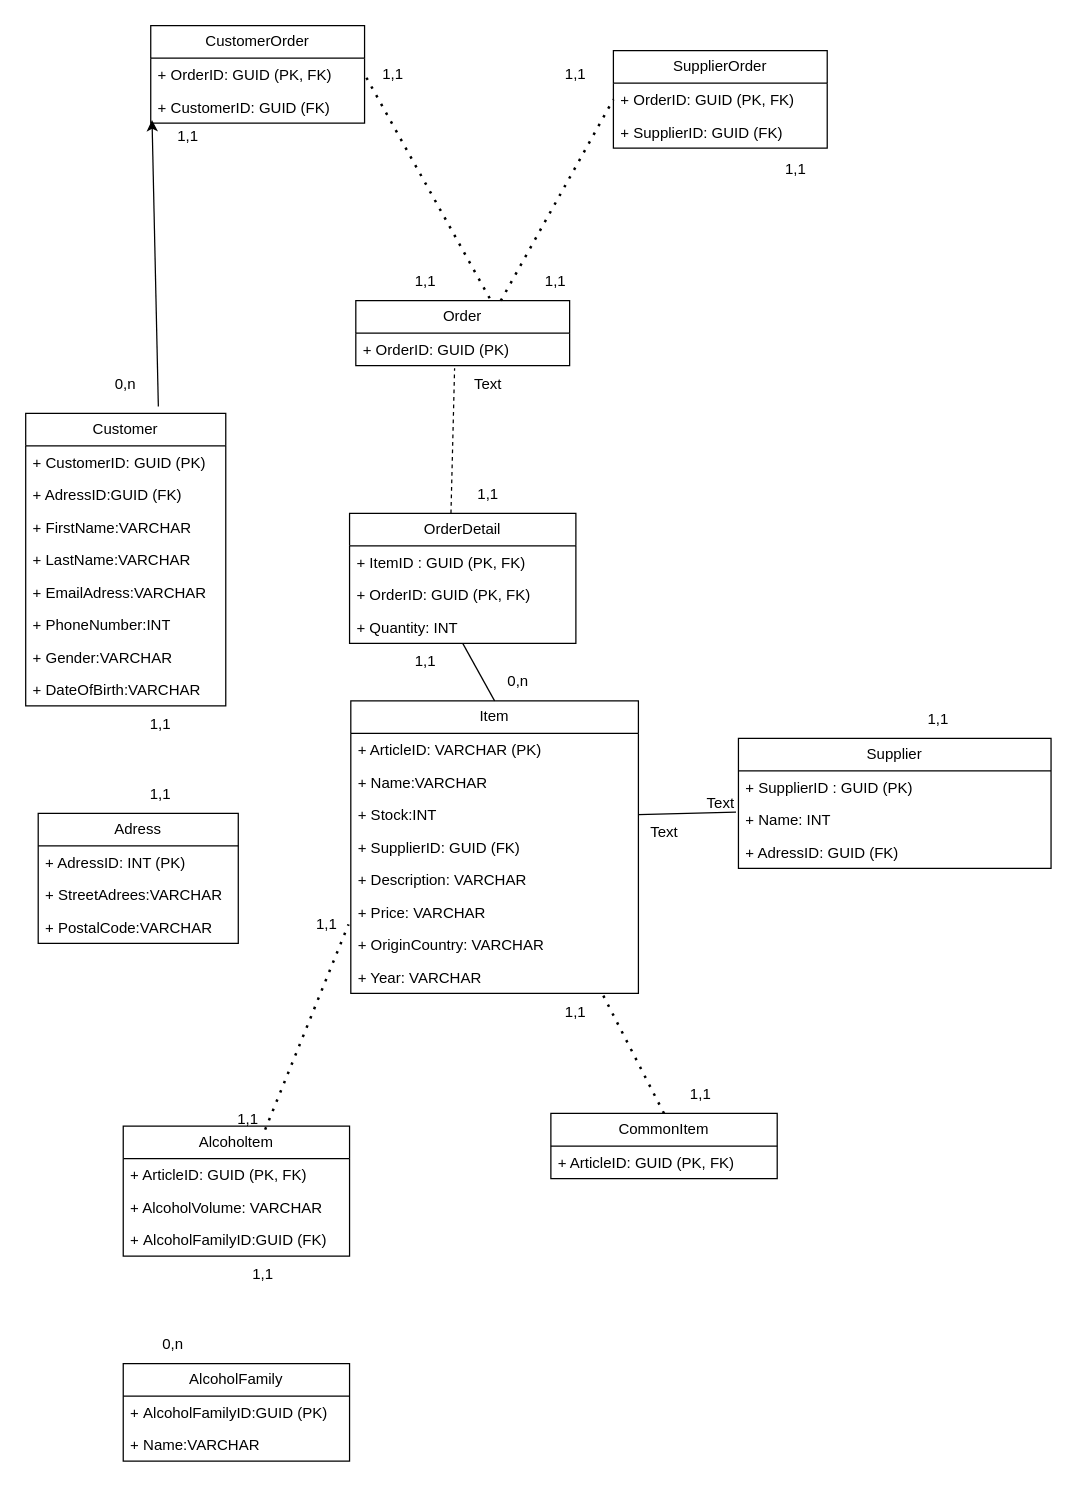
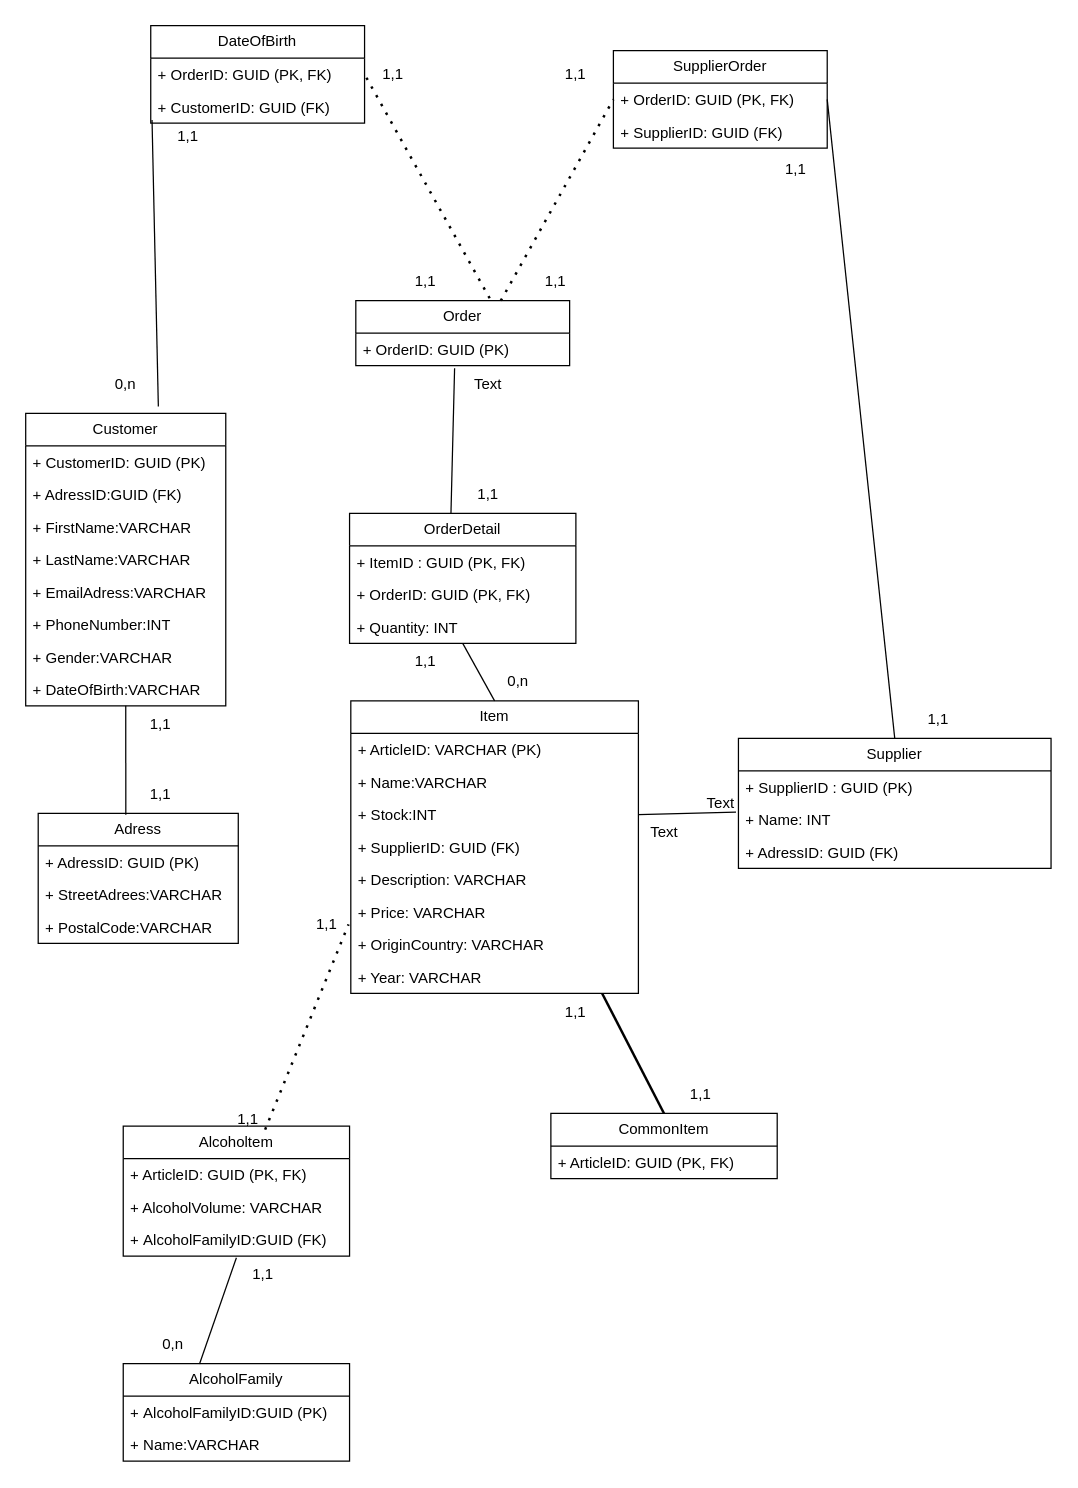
(258, 42) -> (258, 42)
(152, 130) -> (152, 127)
none -> (861, 420)
(453, 440) -> (453, 440)
none -> (126, 759)
(122, 863) -> (126, 863)
(633, 1053) -> (633, 1053)
none -> (218, 1309)
